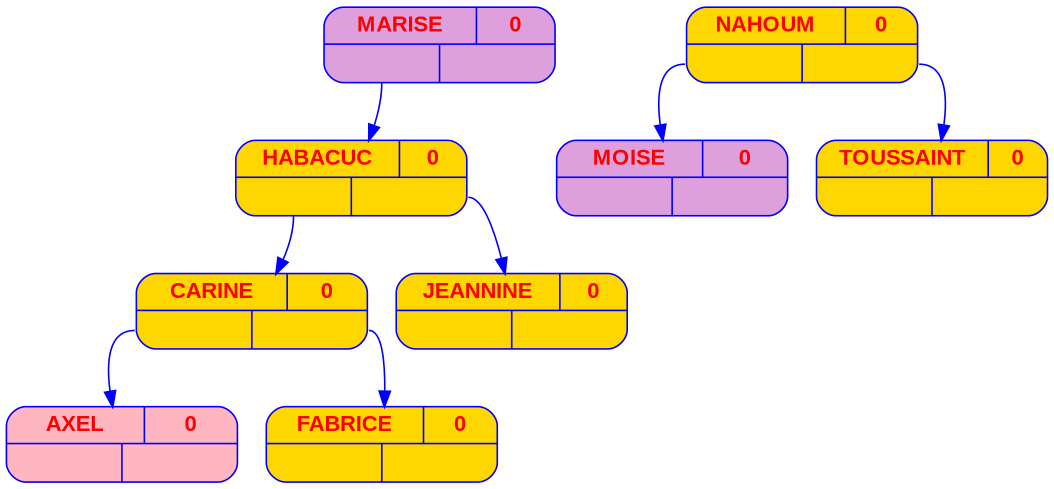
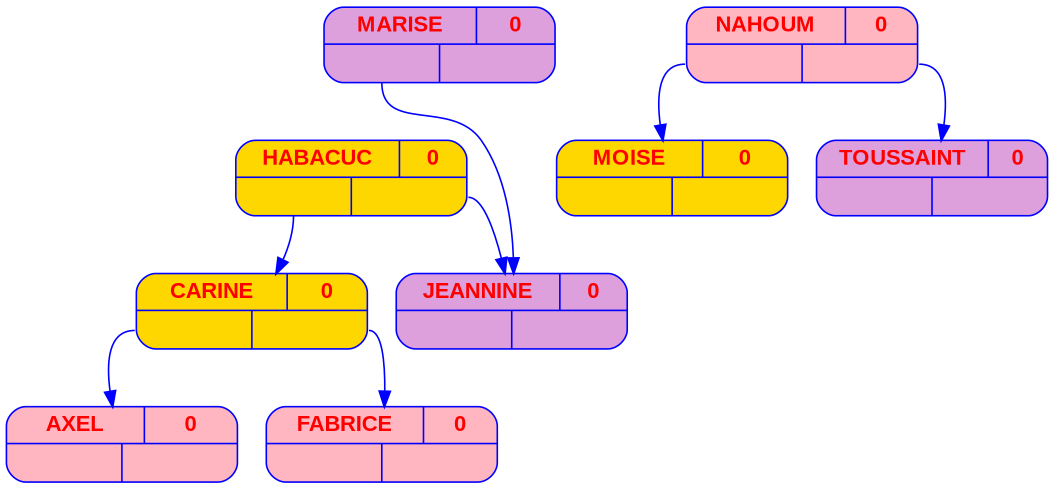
(802, 45) -> (802, 45)
(380, 104) -> (481, 140)
(672, 178) -> (672, 178)
(932, 178) -> (932, 178)
(512, 311) -> (512, 311)
(382, 444) -> (382, 444)
